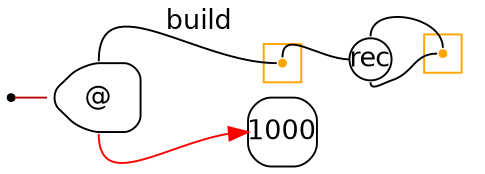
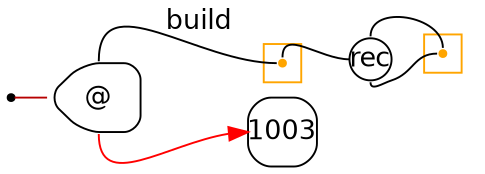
(282, 132) -> (282, 132)
